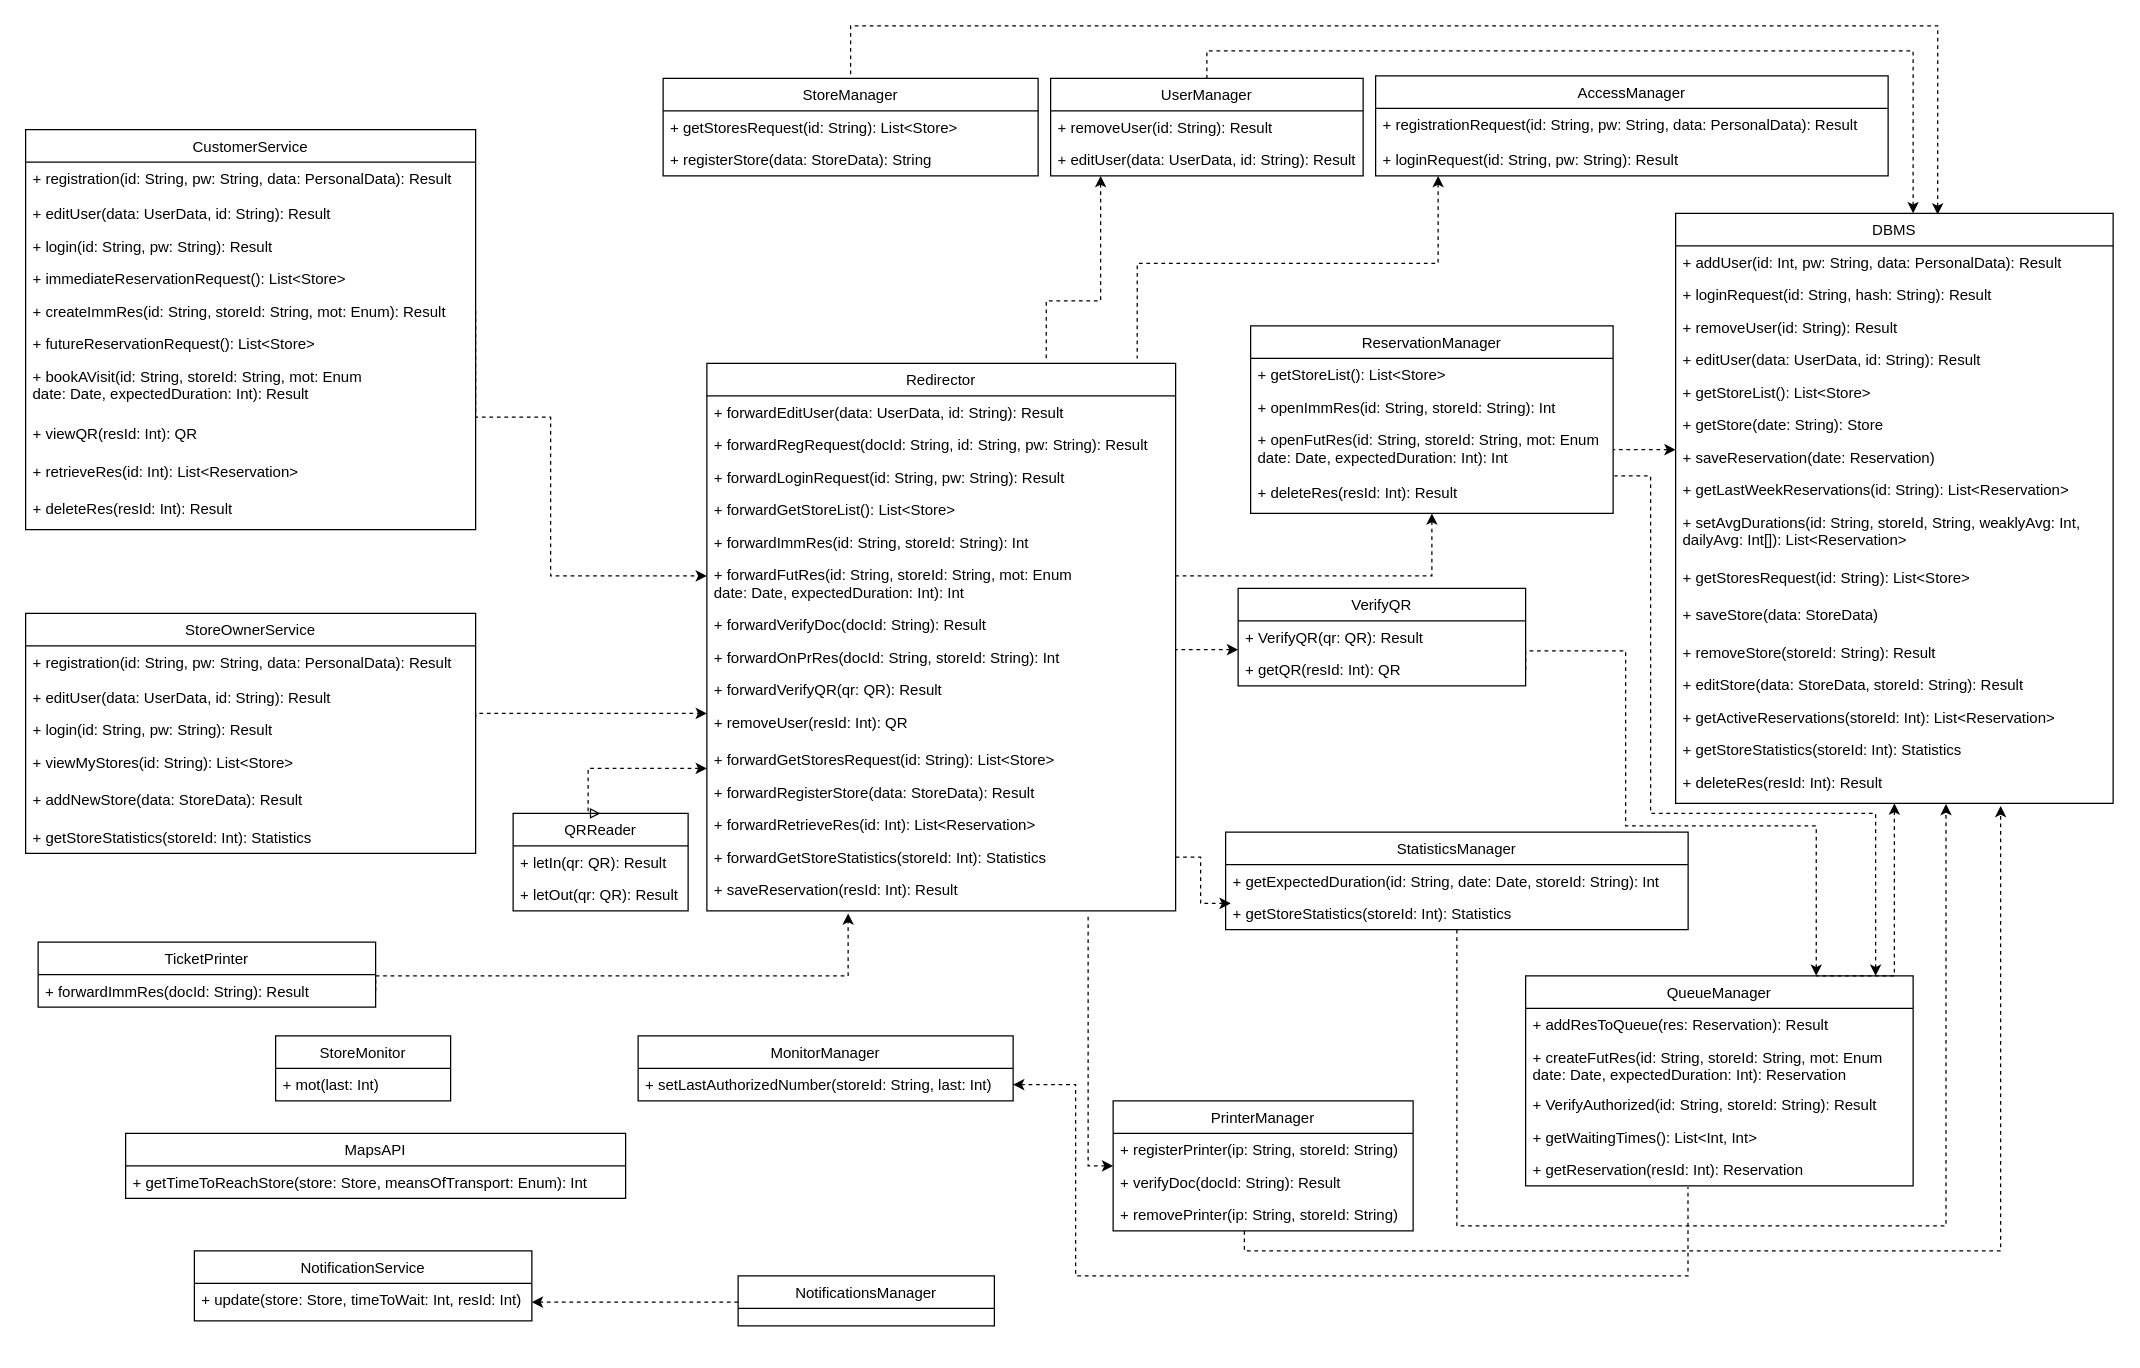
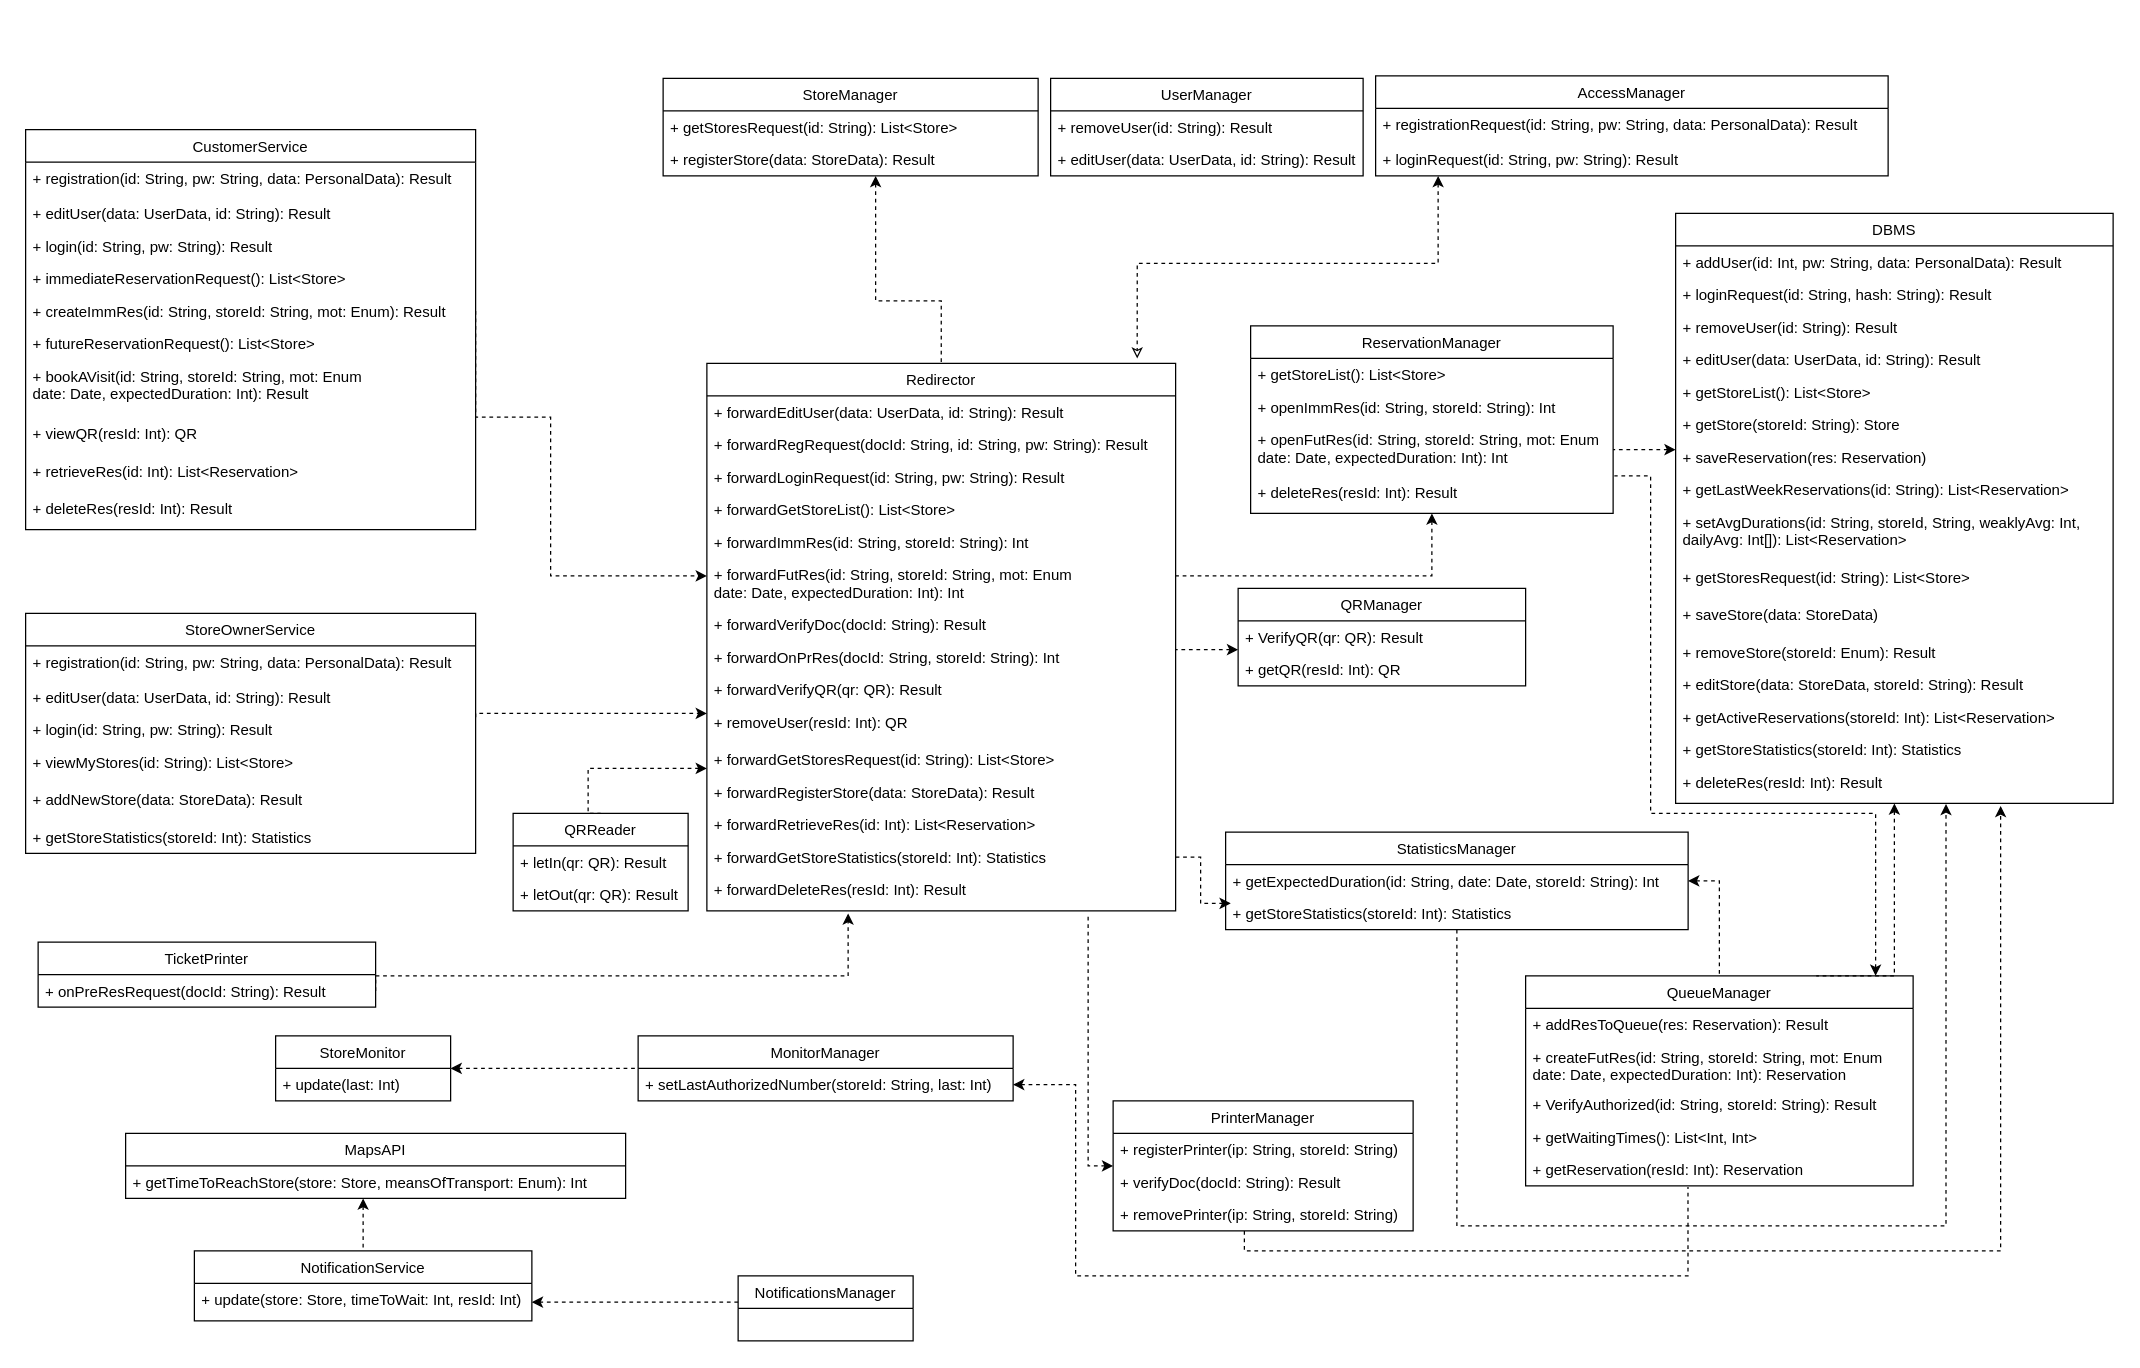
(1460, 26) -> none
(1625, 51) -> none
(824, 160) -> (824, 160)
(1101, 298) -> none
none -> (880, 301)
(1137, 352) -> (1137, 348)
(1801, 425) -> (1814, 425)
(1824, 458) -> (1820, 458)
(1381, 605) -> (1381, 605)
(1828, 653) -> (1822, 653)
(588, 808) -> (588, 808)
(1656, 826) -> none
(856, 890) -> (860, 890)
none -> (1719, 915)
(191, 991) -> (199, 991)
none -> (547, 1068)
(342, 1085) -> (355, 1085)
none -> (363, 1226)
(866, 1301) -> (826, 1308)
